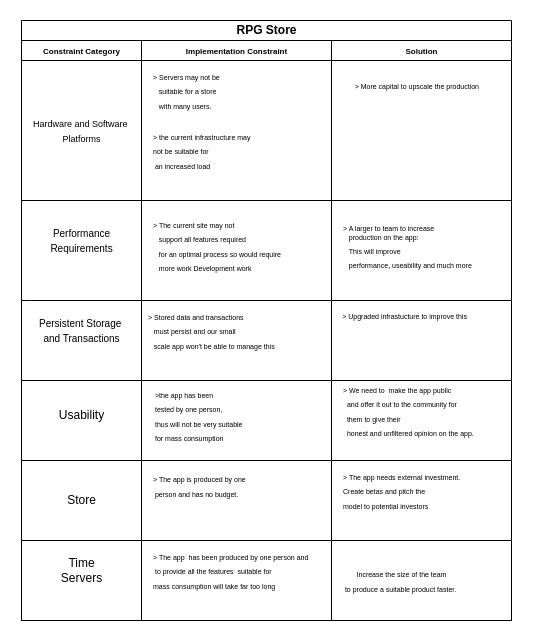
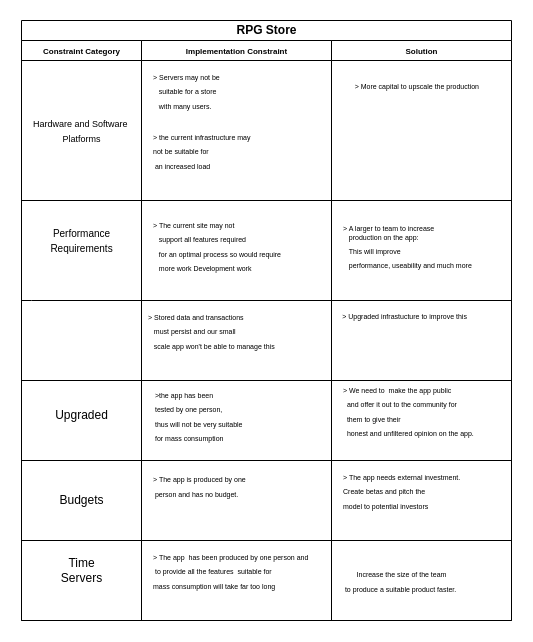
(82, 331) -> none
(82, 416) -> (82, 416)
(82, 501) -> (82, 501)
